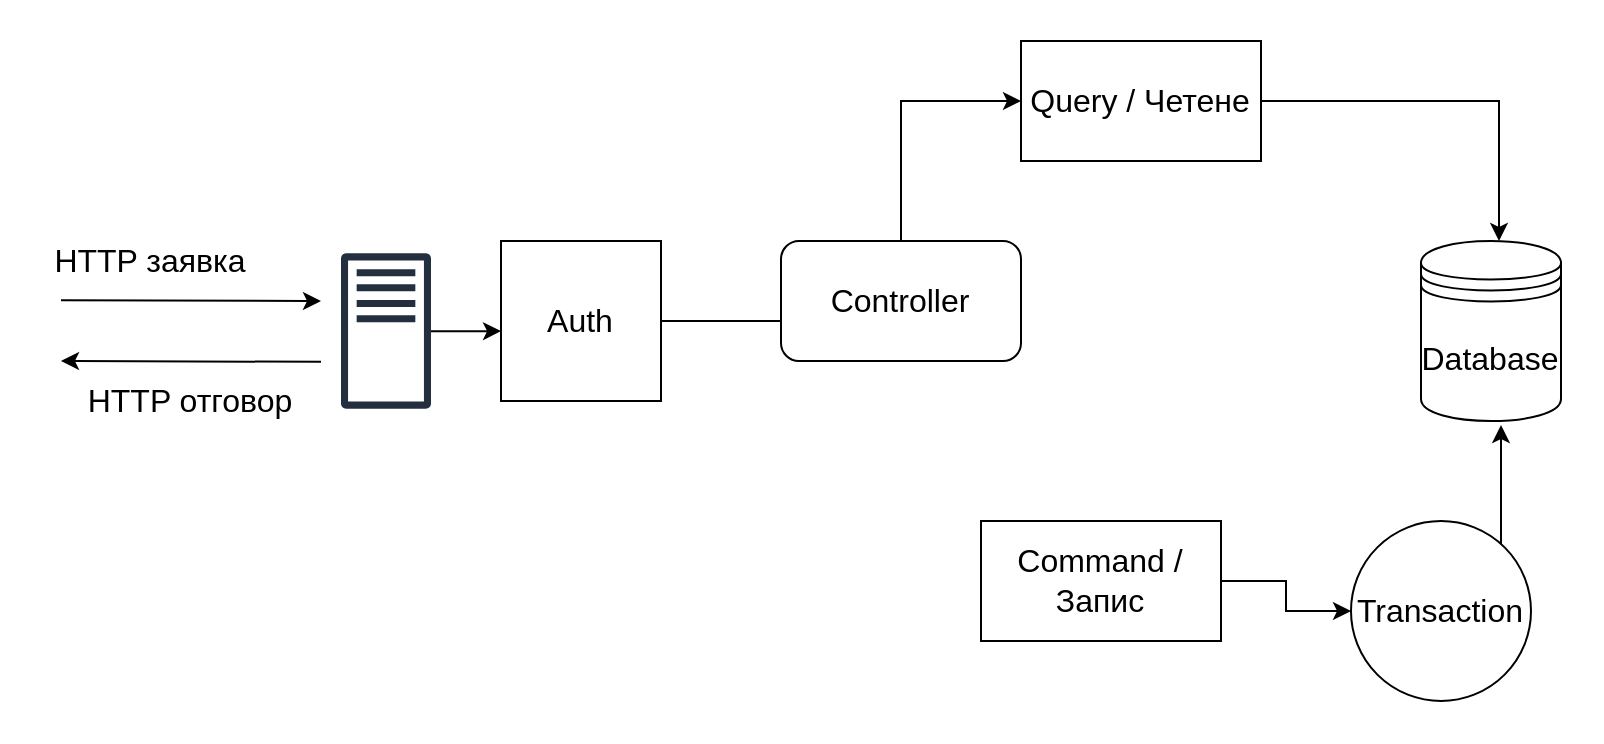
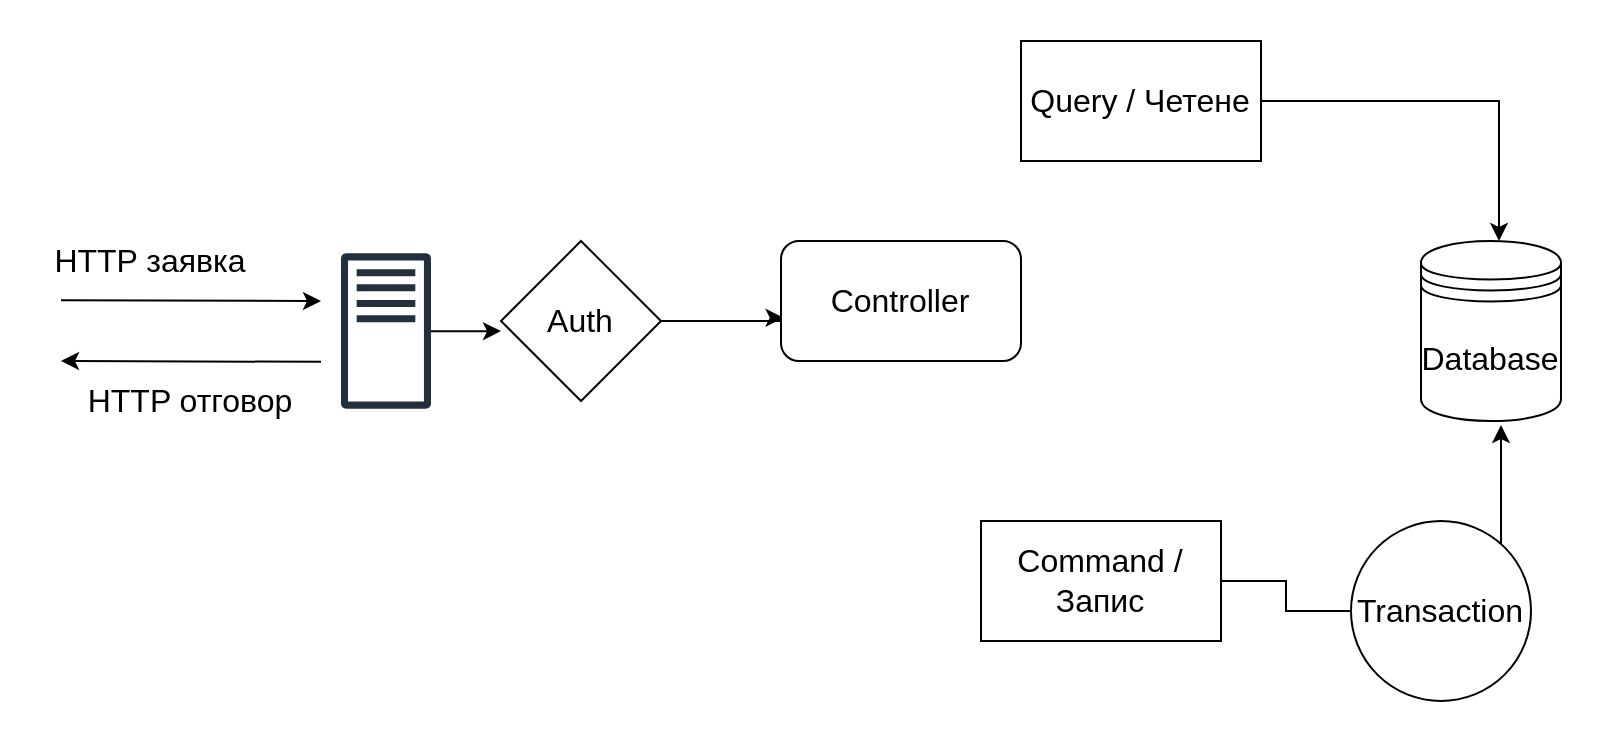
(901, 118) -> none
(581, 321) -> (581, 321)
(774, 321) -> (779, 321)
(1336, 611) -> (1341, 611)
